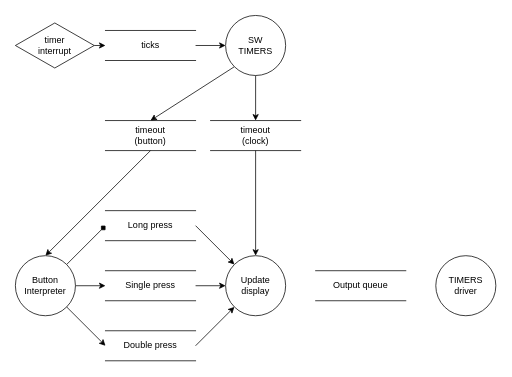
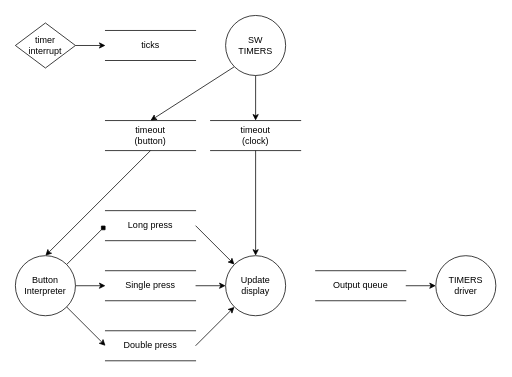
(55, 45) -> (45, 45)
(208, 45) -> none
none -> (418, 285)
